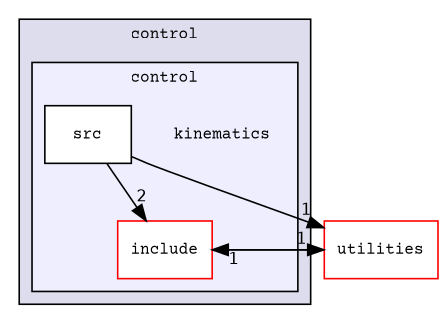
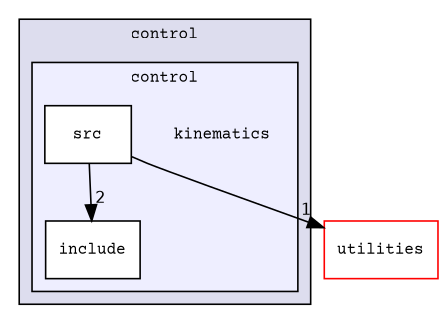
(165, 250) -> (93, 250)
(260, 250) -> none
(276, 250) -> none
